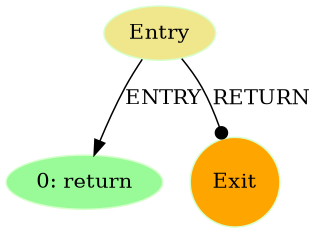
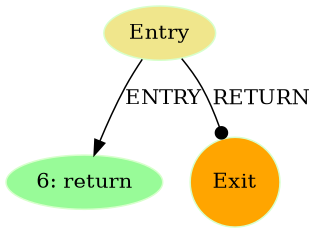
(84, 182) -> (84, 182)
